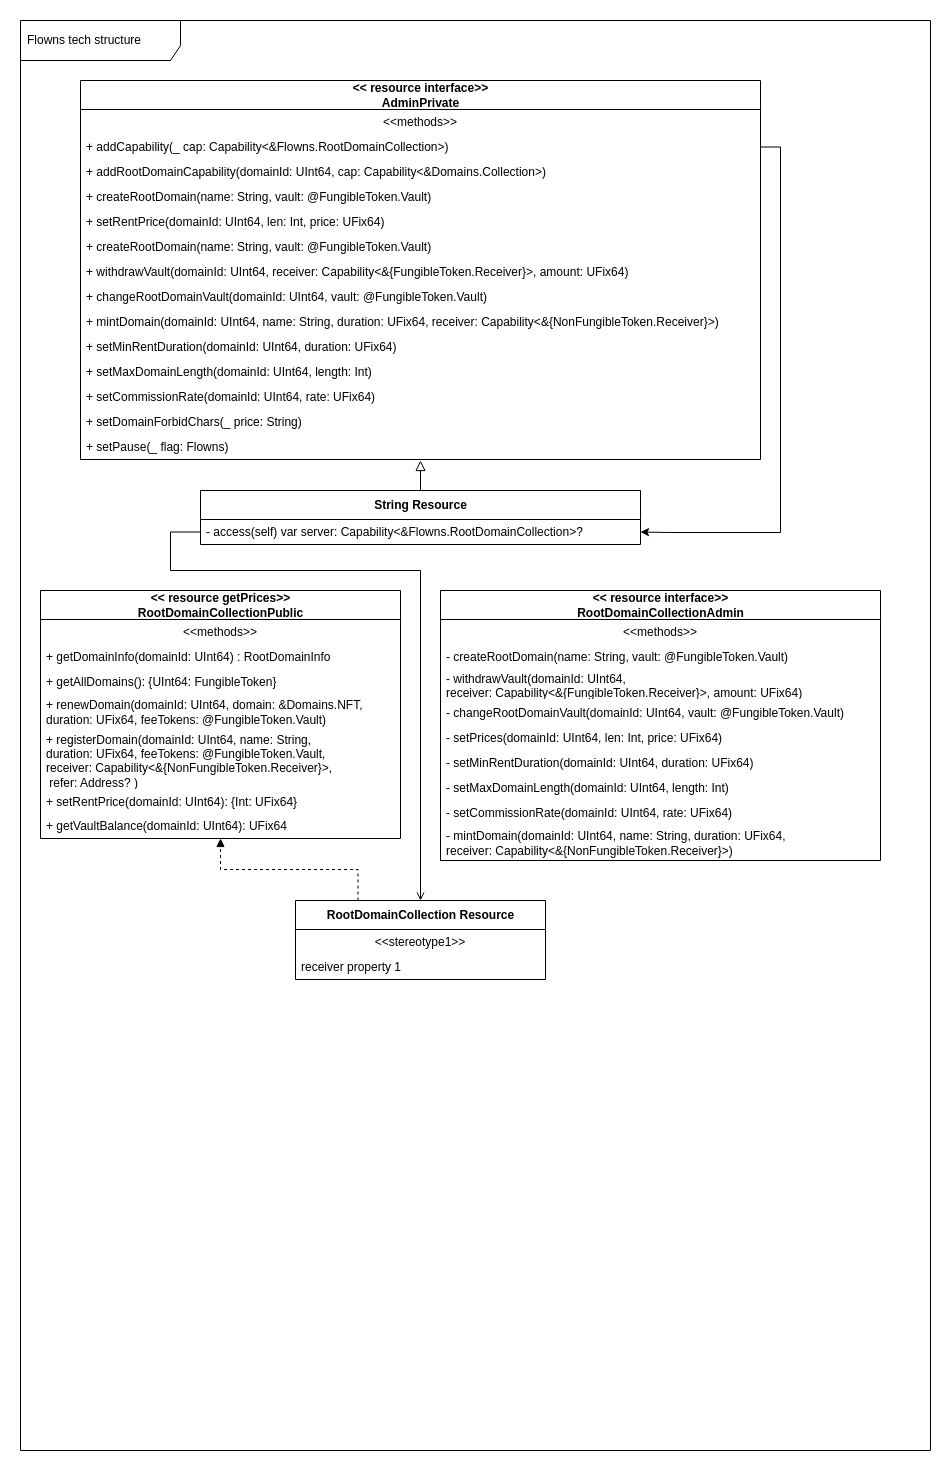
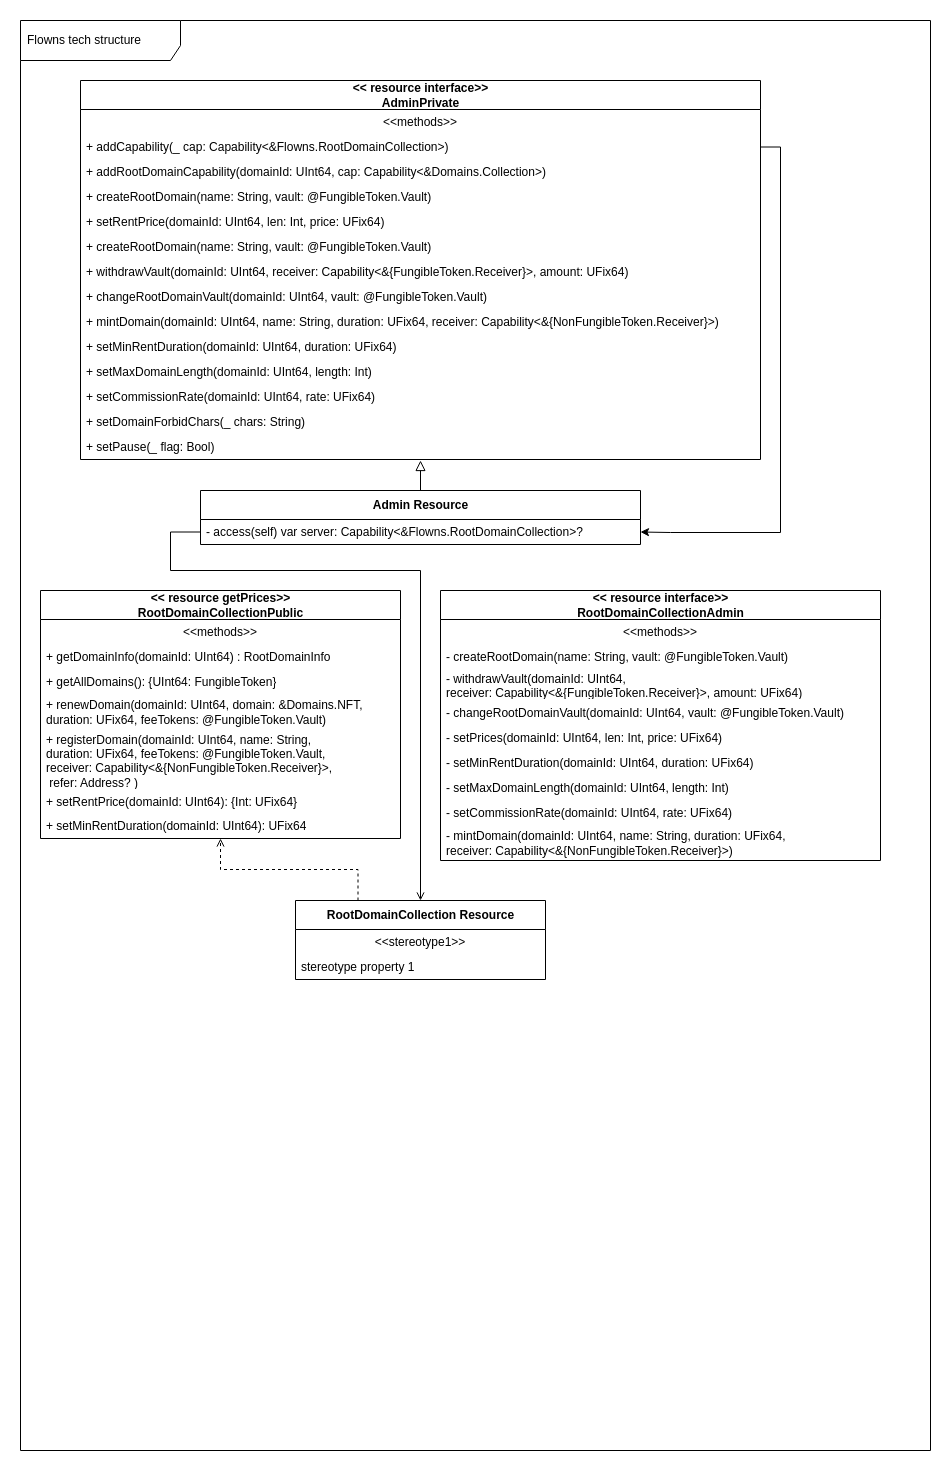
(205, 423) -> (207, 423)
(165, 448) -> (158, 448)
(421, 506) -> (421, 506)
(179, 827) -> (189, 827)
(221, 848) -> (221, 845)
(361, 968) -> (369, 968)
